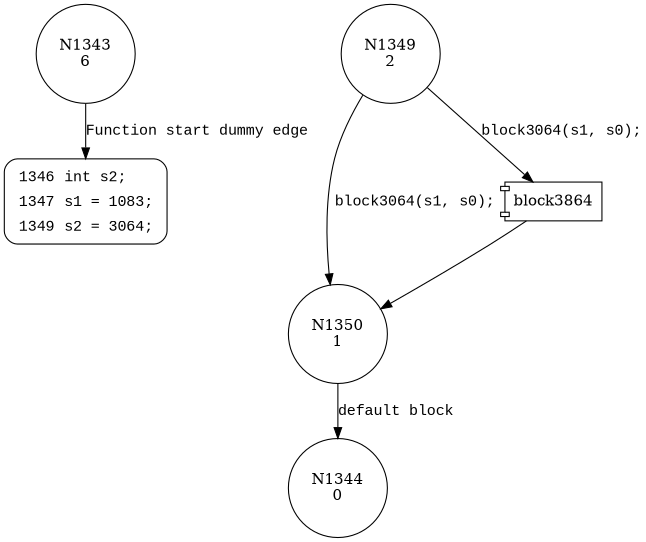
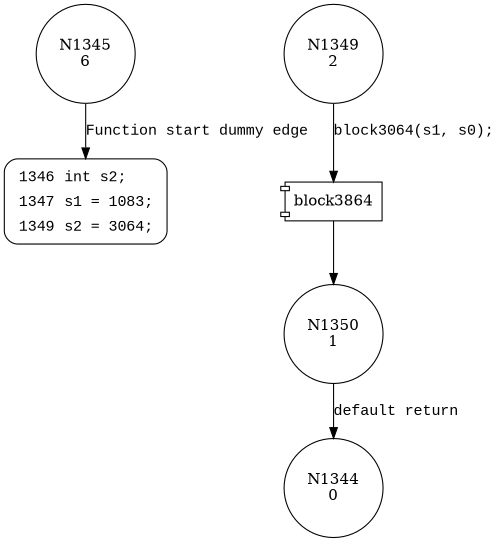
(86, 54) -> (86, 54)
(330, 181) -> none
(396, 411) -> (396, 411)
